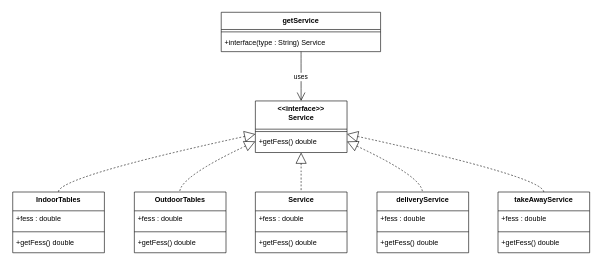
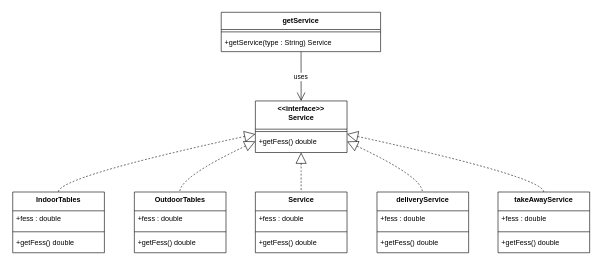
(284, 42) -> (286, 42)
